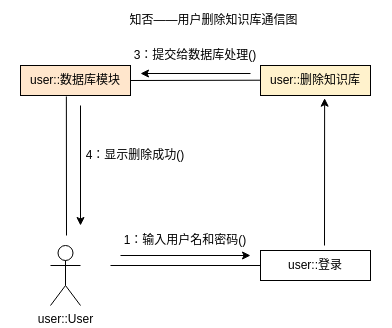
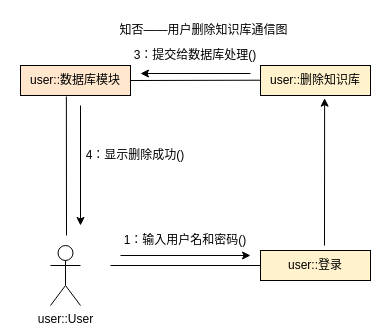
(214, 21) -> (204, 31)
(316, 266) -> (316, 266)
